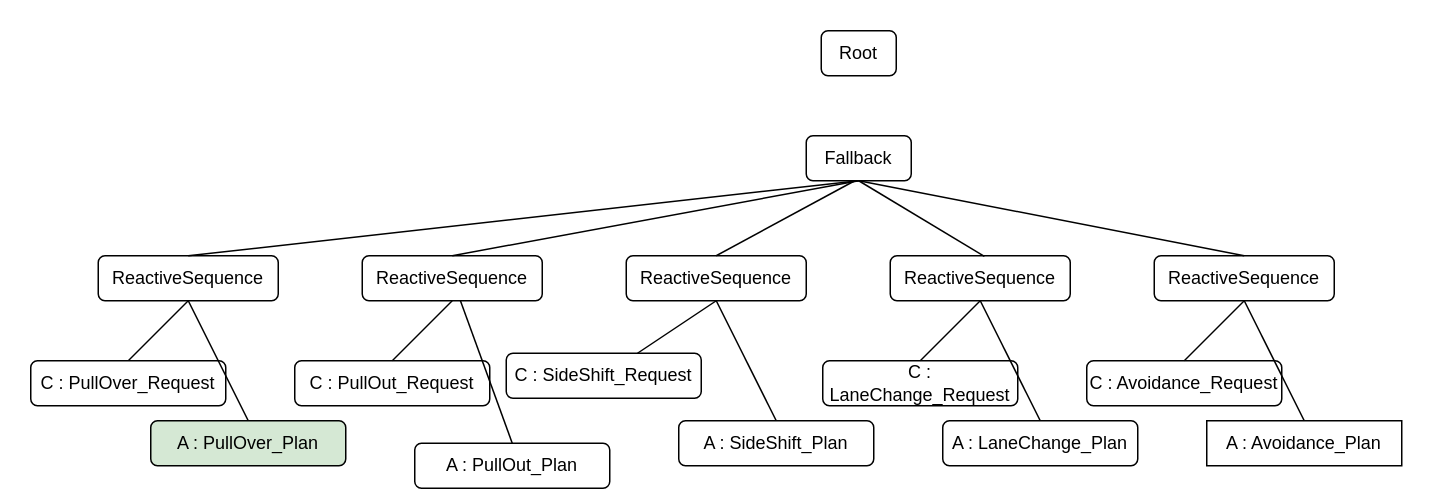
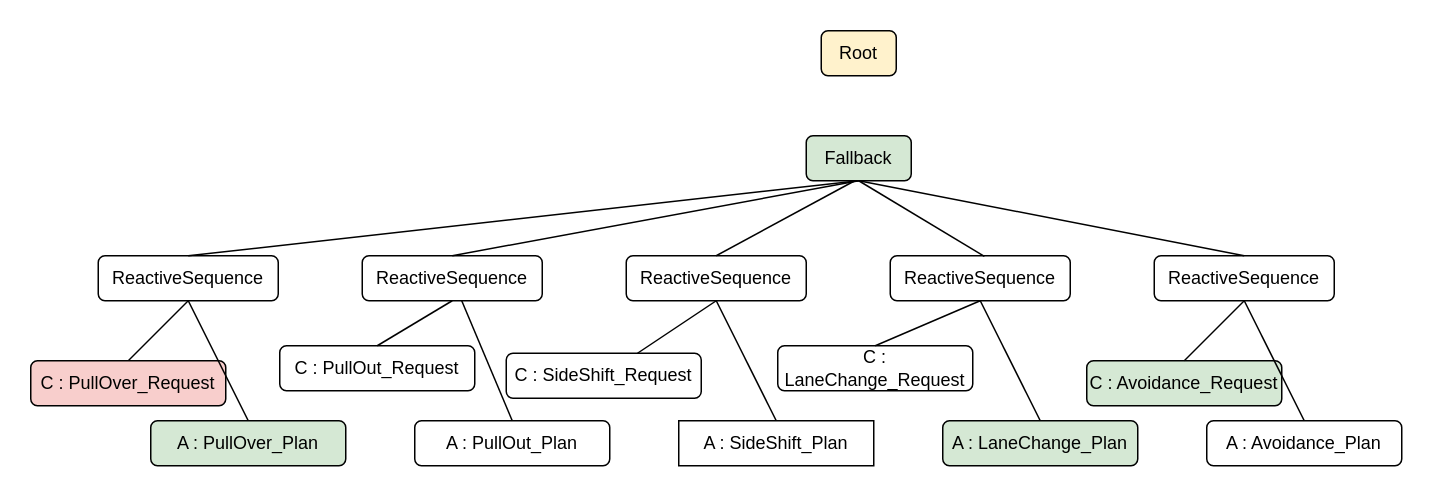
(859, 53) -> (859, 53)
(859, 158) -> (859, 158)
(128, 383) -> (128, 383)
(392, 383) -> (377, 368)
(920, 383) -> (875, 368)
(1184, 383) -> (1184, 383)
(776, 443) -> (776, 443)
(1040, 443) -> (1040, 443)
(1304, 443) -> (1304, 443)
(512, 466) -> (512, 443)
